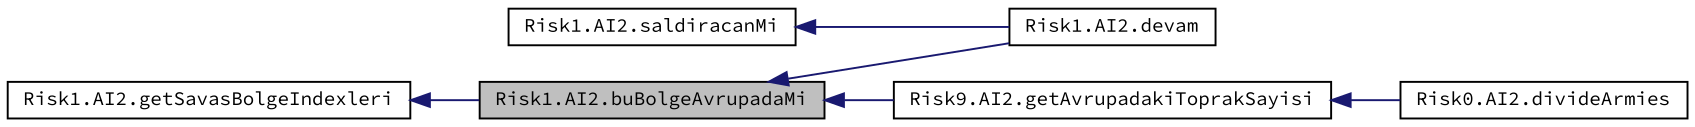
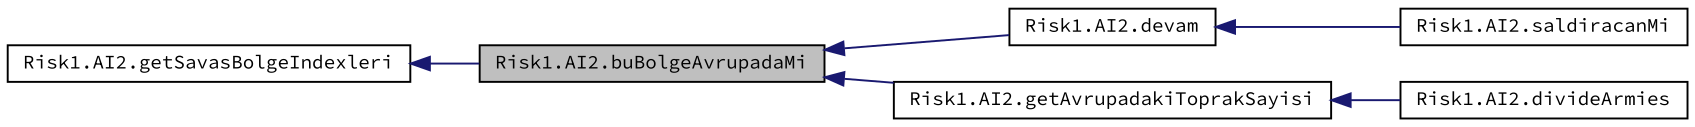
(912, 27) -> (1318, 27)
(1112, 100) -> (1112, 100)
(1544, 100) -> (1544, 100)
